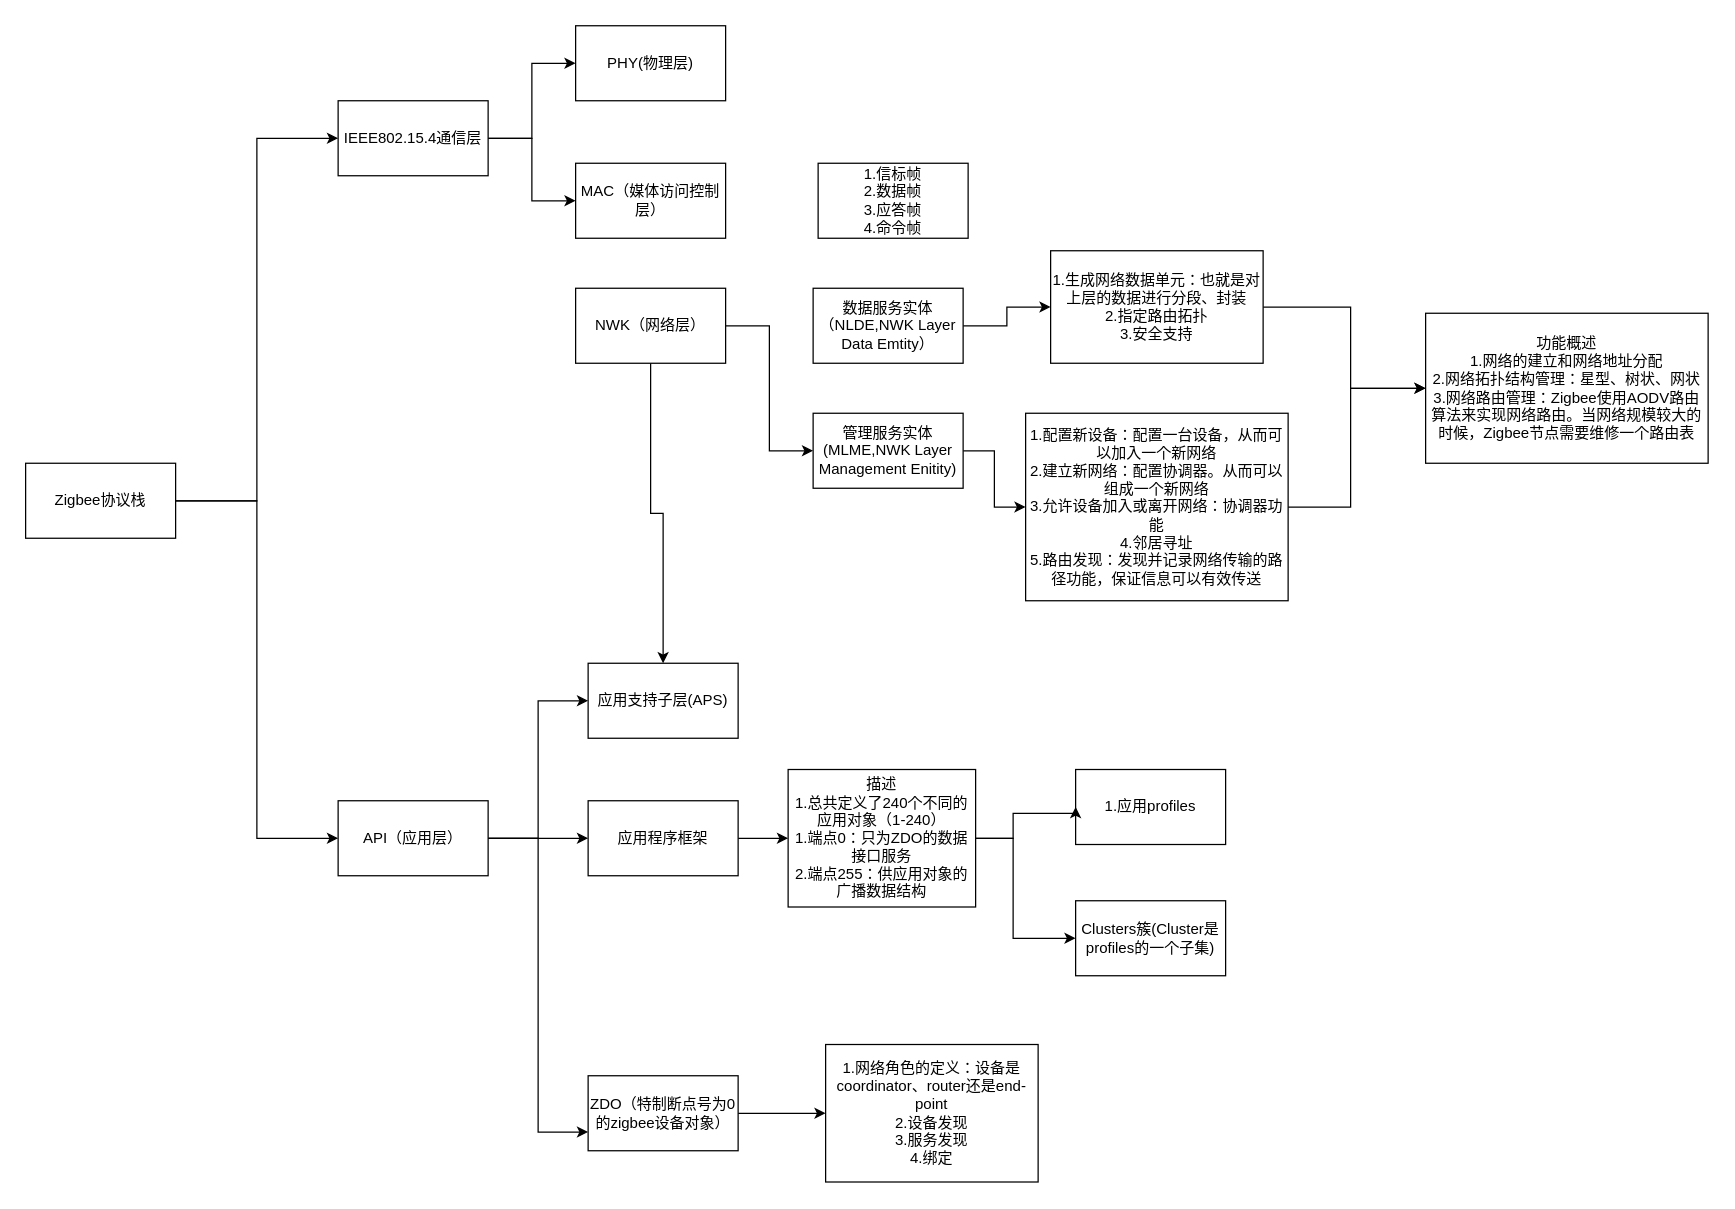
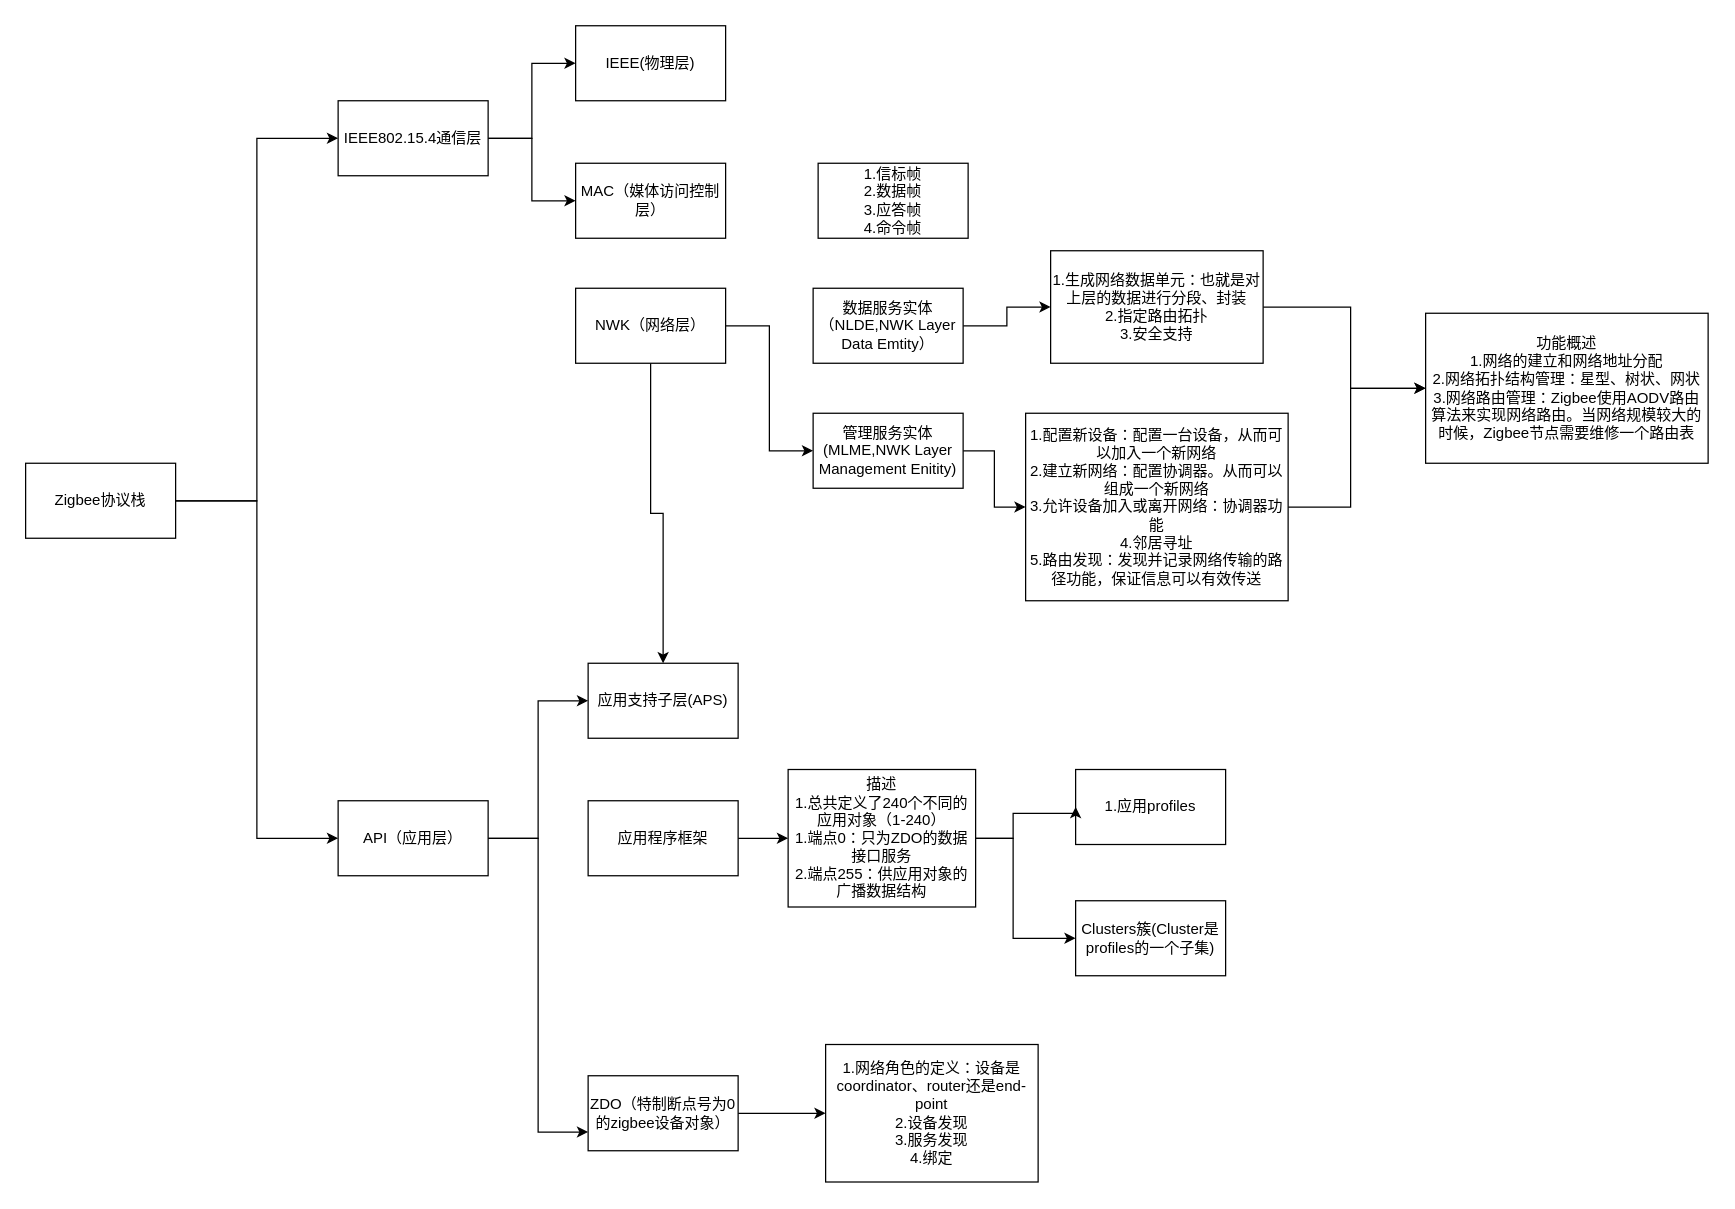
(651, 63) -> (651, 63)
(560, 838) -> none
